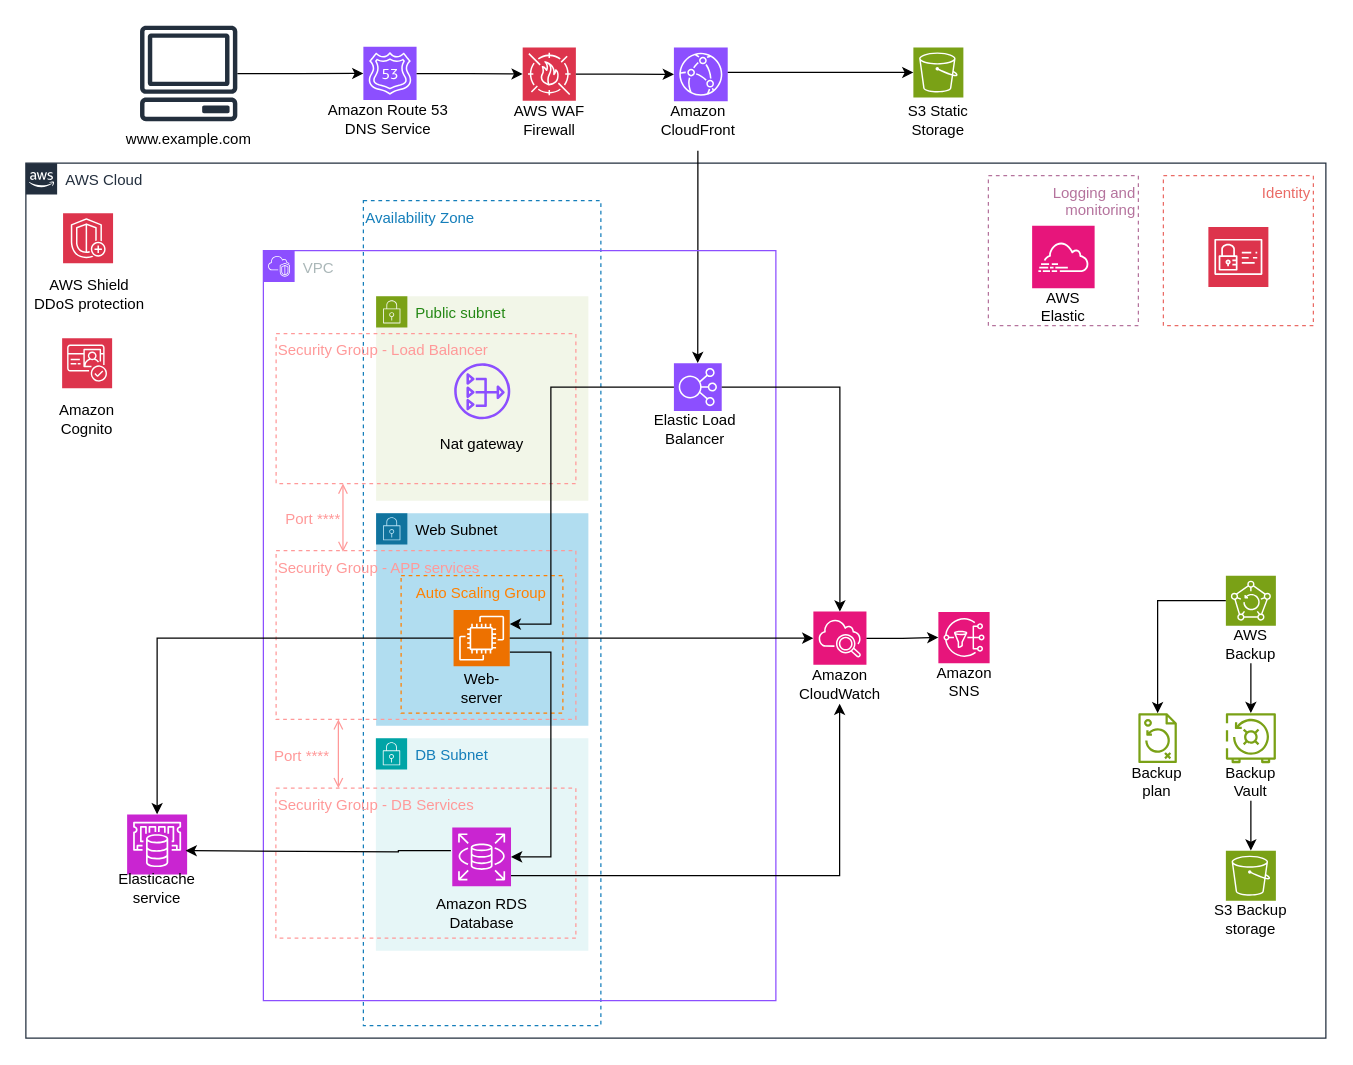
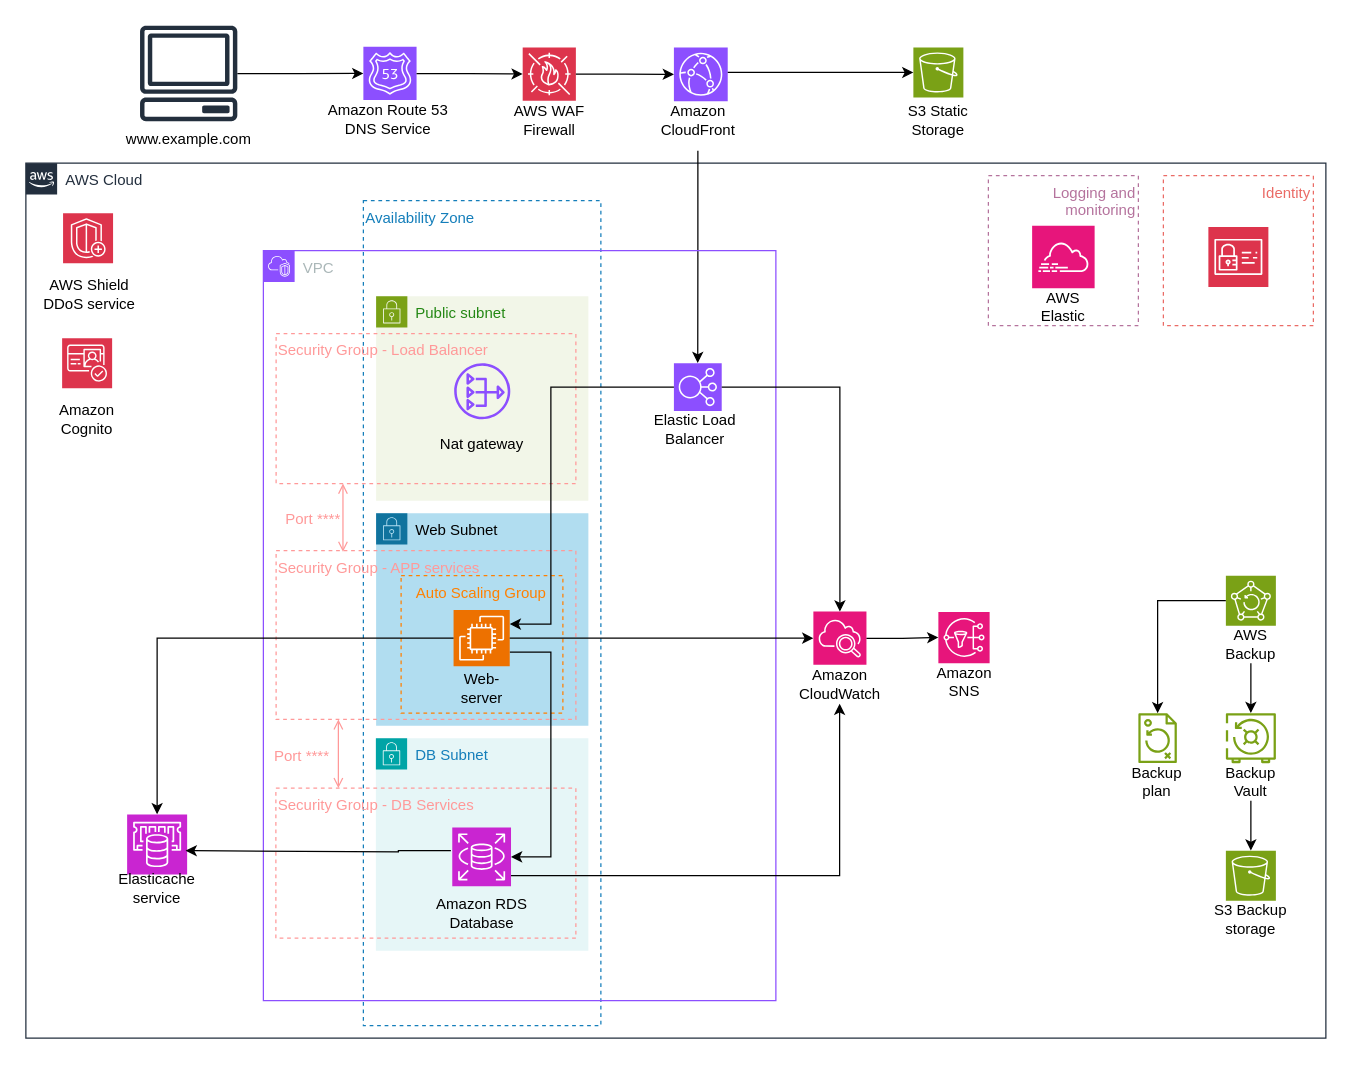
(89, 294) -> (89, 294)
